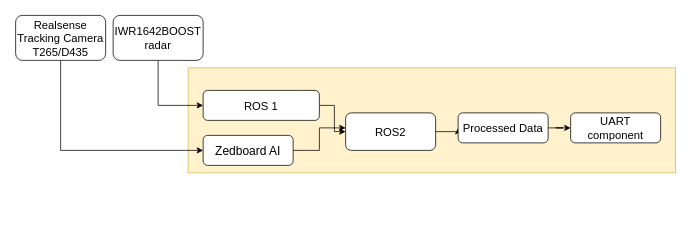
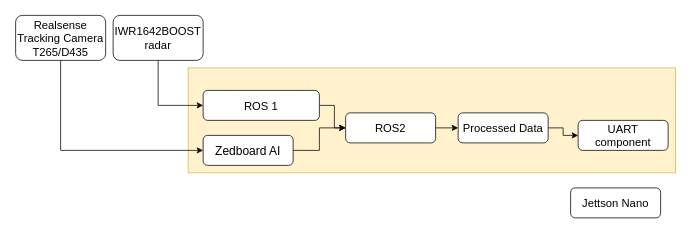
(615, 128) -> (623, 135)
(390, 132) -> (390, 128)
none -> (615, 203)
